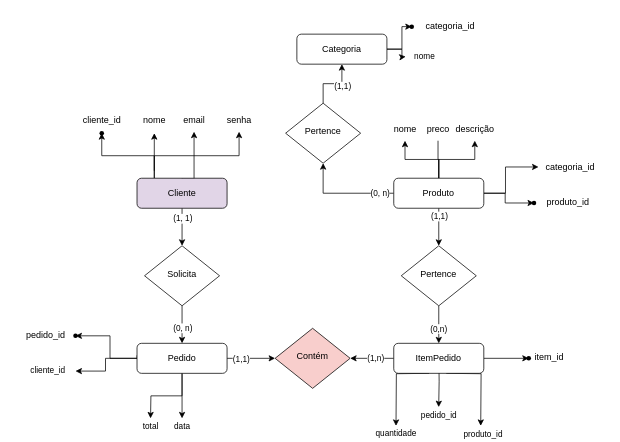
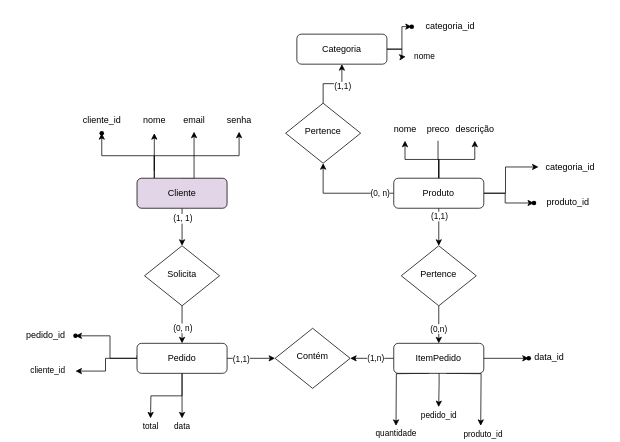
(549, 357) -> (549, 357)
(312, 358) -> (312, 358)
